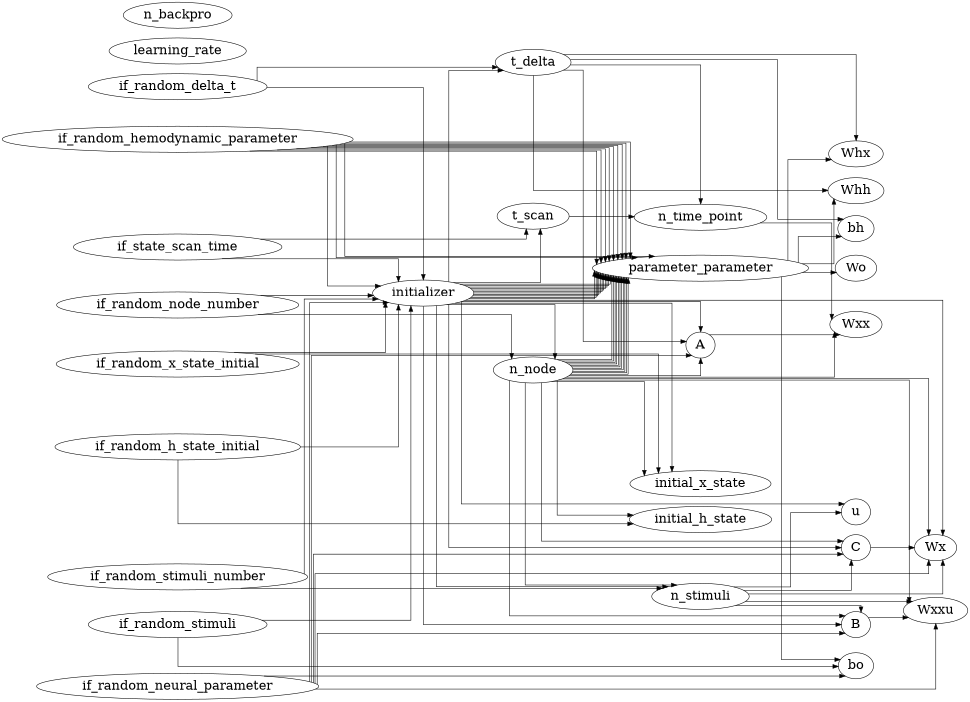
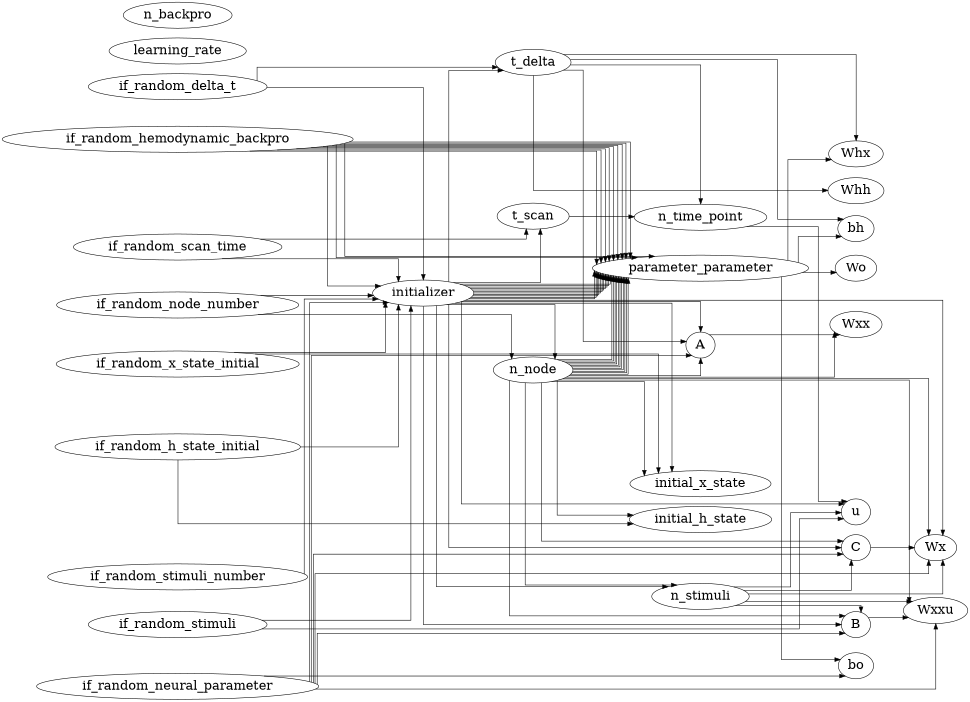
(178, 139) -> (178, 139)
(829, 223) -> (818, 340)
(178, 247) -> (178, 247)
(827, 264) -> none
(428, 588) -> none
(491, 666) -> (605, 629)
